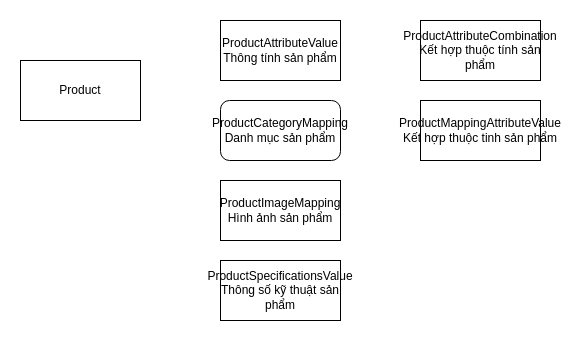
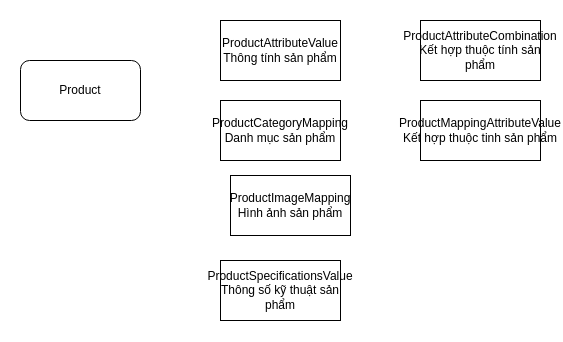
(81, 91) -> (81, 91)
(281, 131) -> (281, 131)
(281, 211) -> (291, 206)
